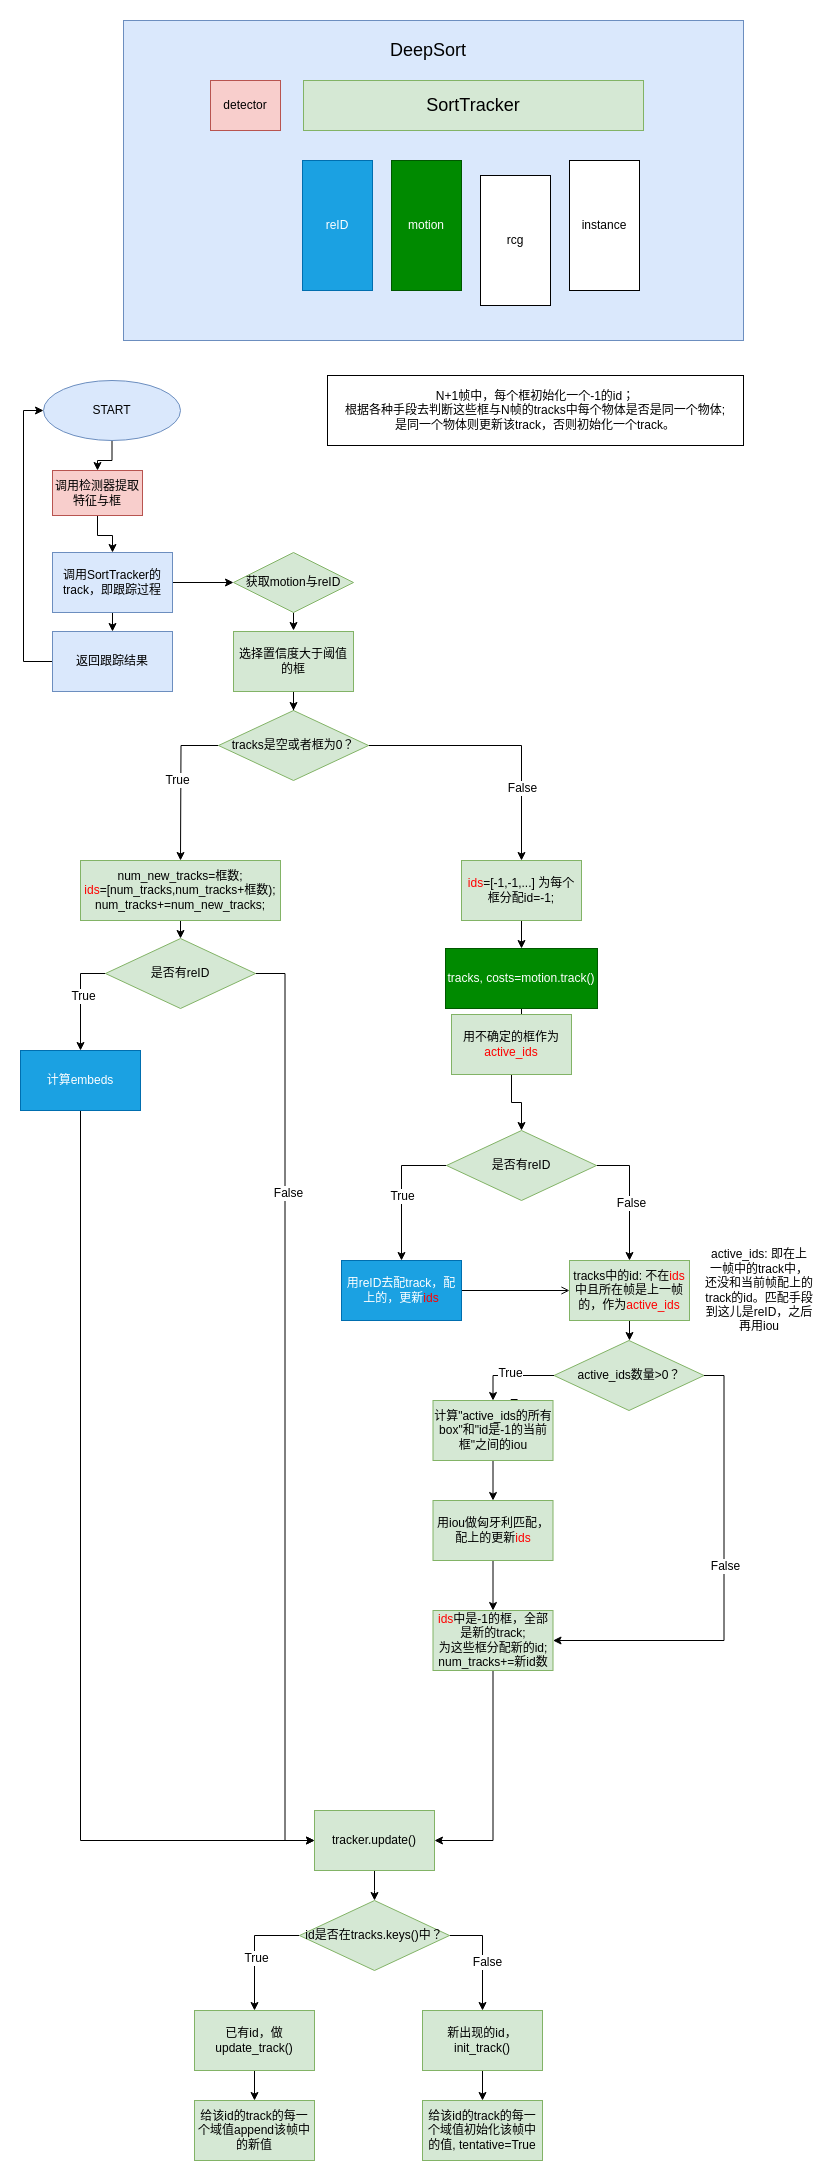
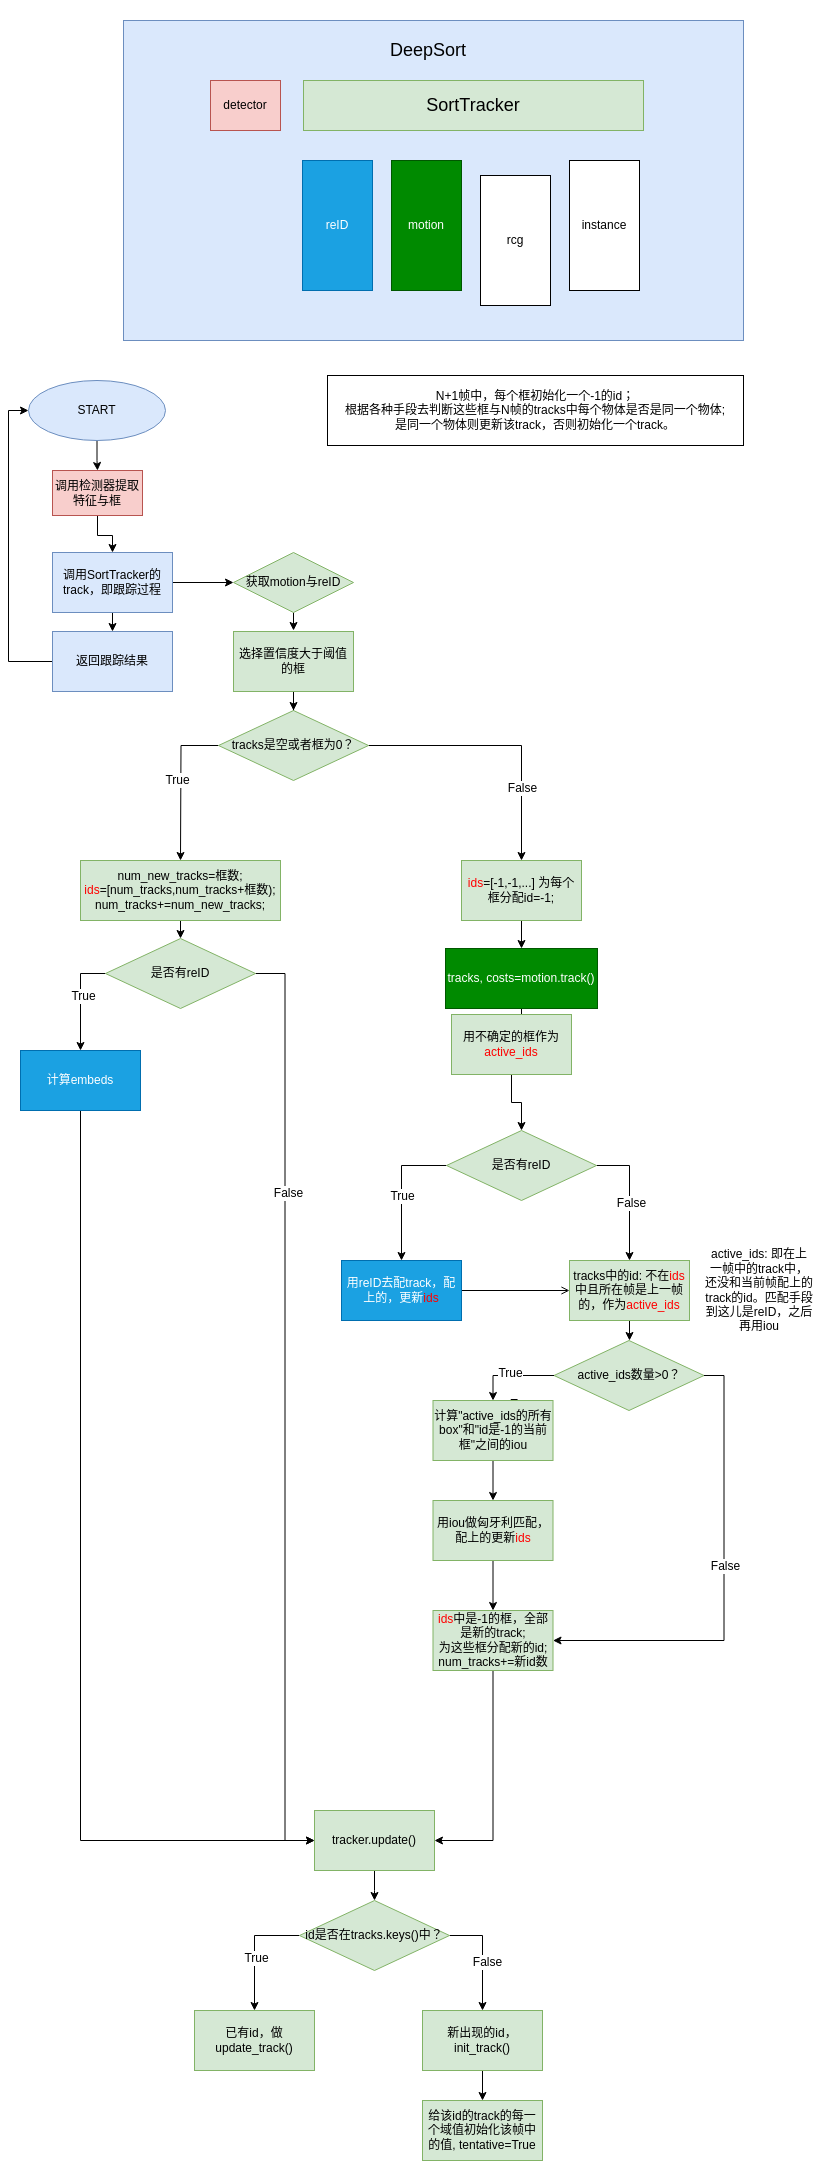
(112, 411) -> (97, 411)
(255, 2090) -> none
(255, 2131) -> none
